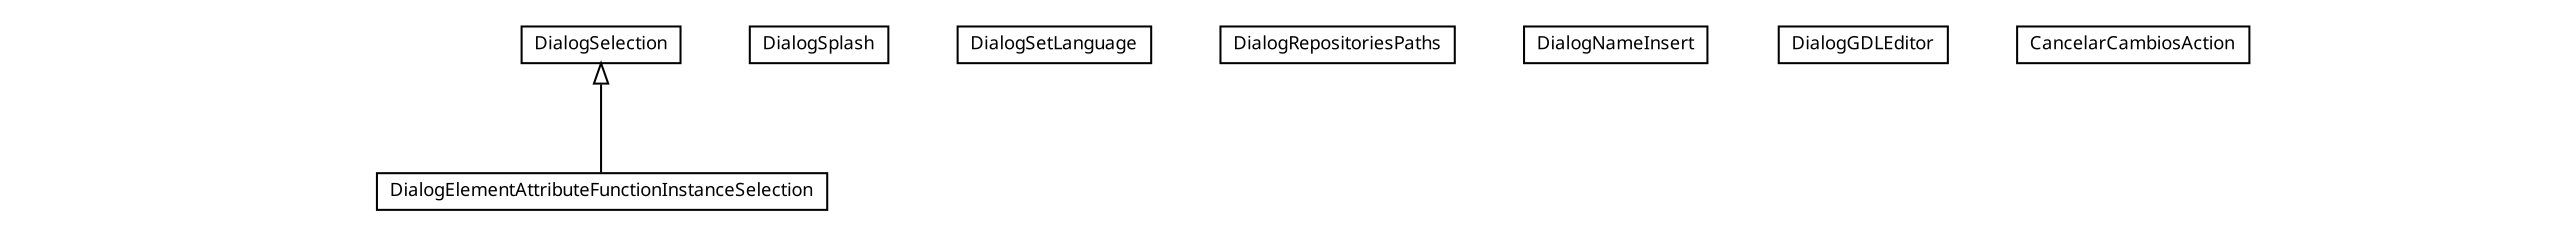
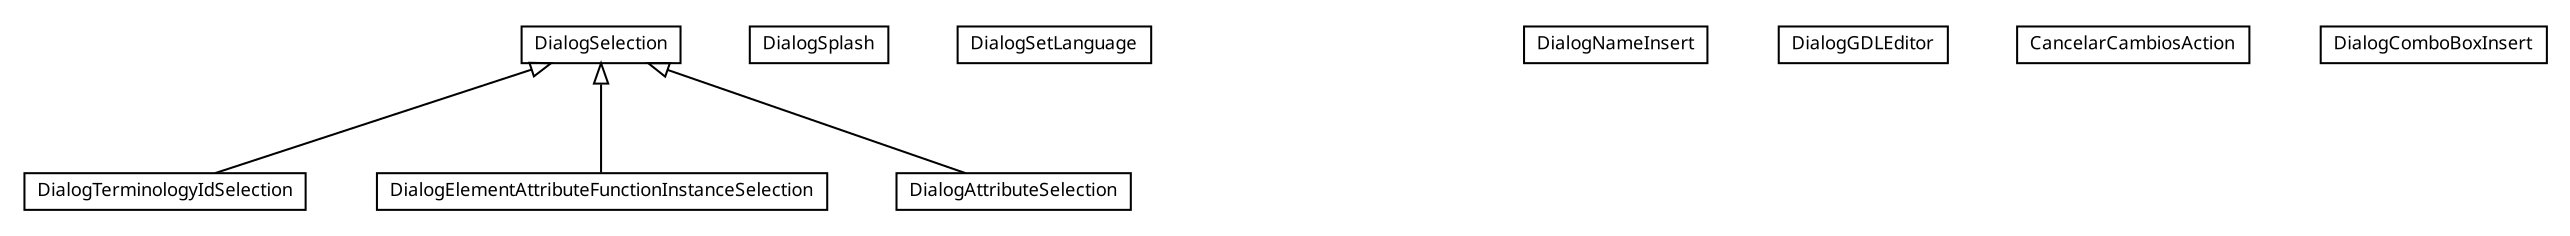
(1337, 45) -> none
none -> (2433, 45)
none -> (165, 192)
none -> (1013, 192)
